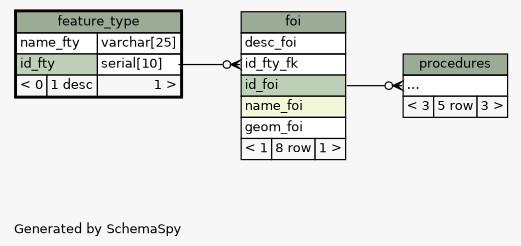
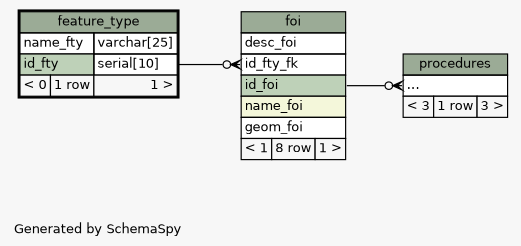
(72, 85) -> (72, 85)
(455, 106) -> (455, 106)
